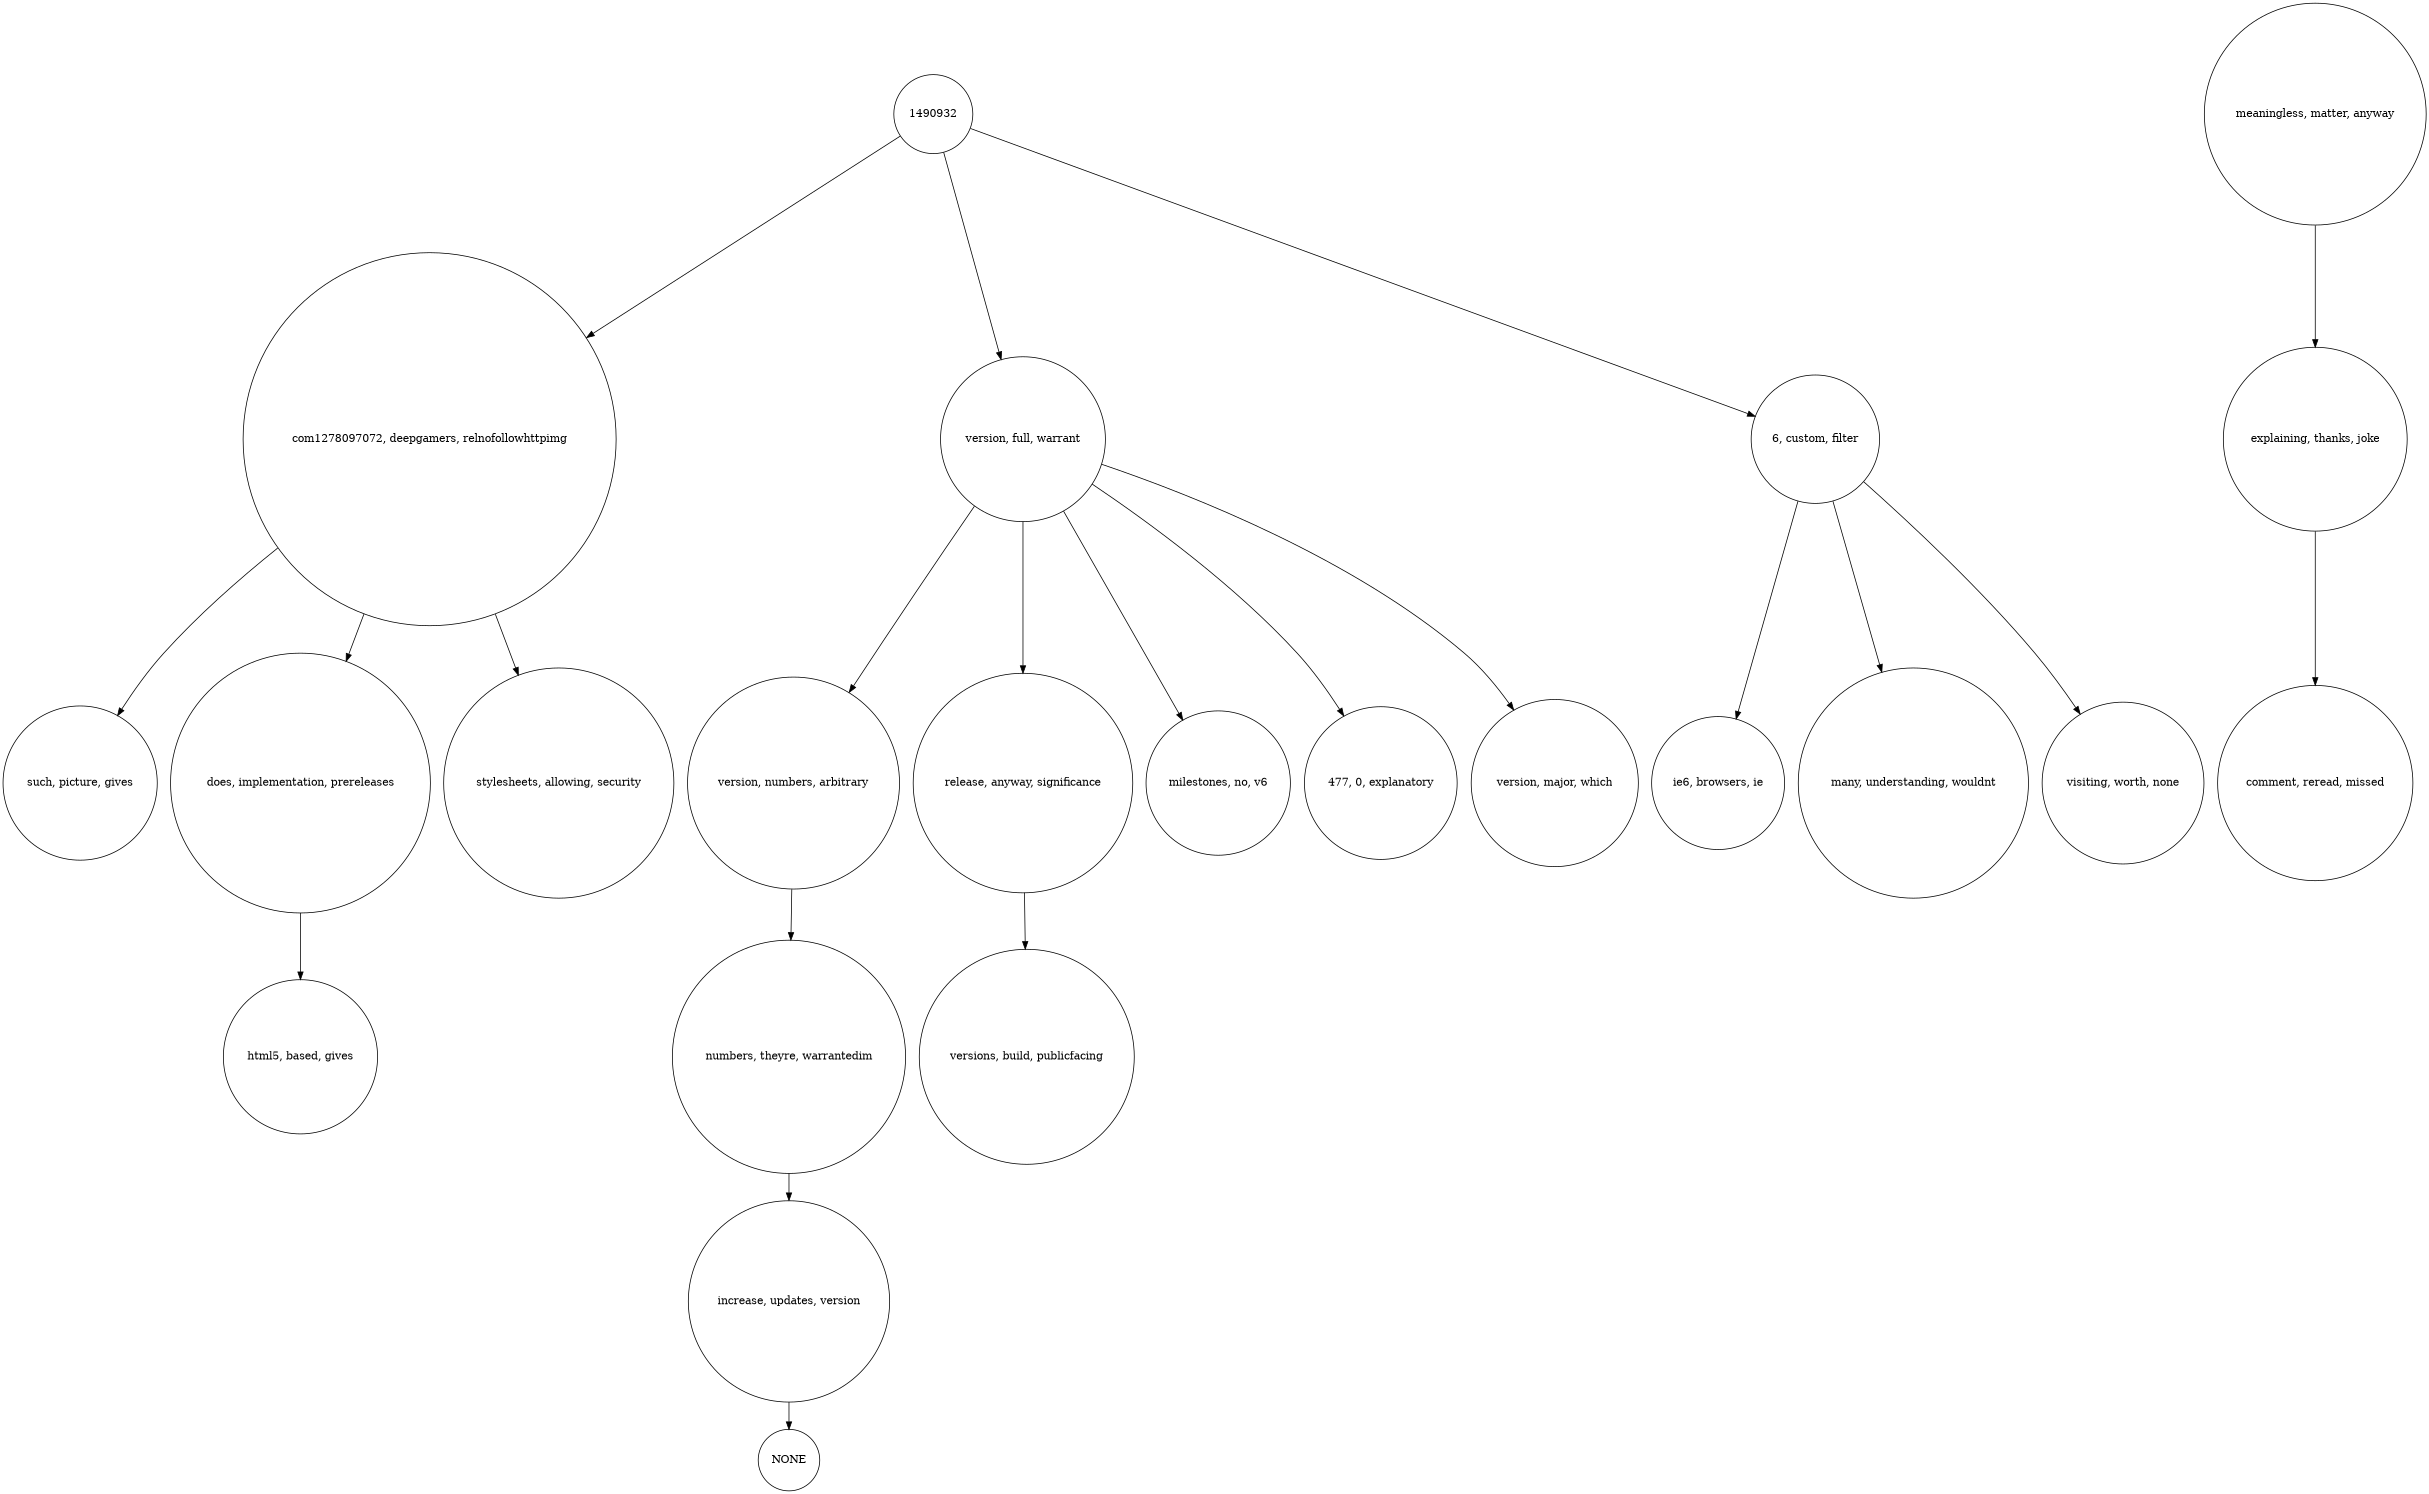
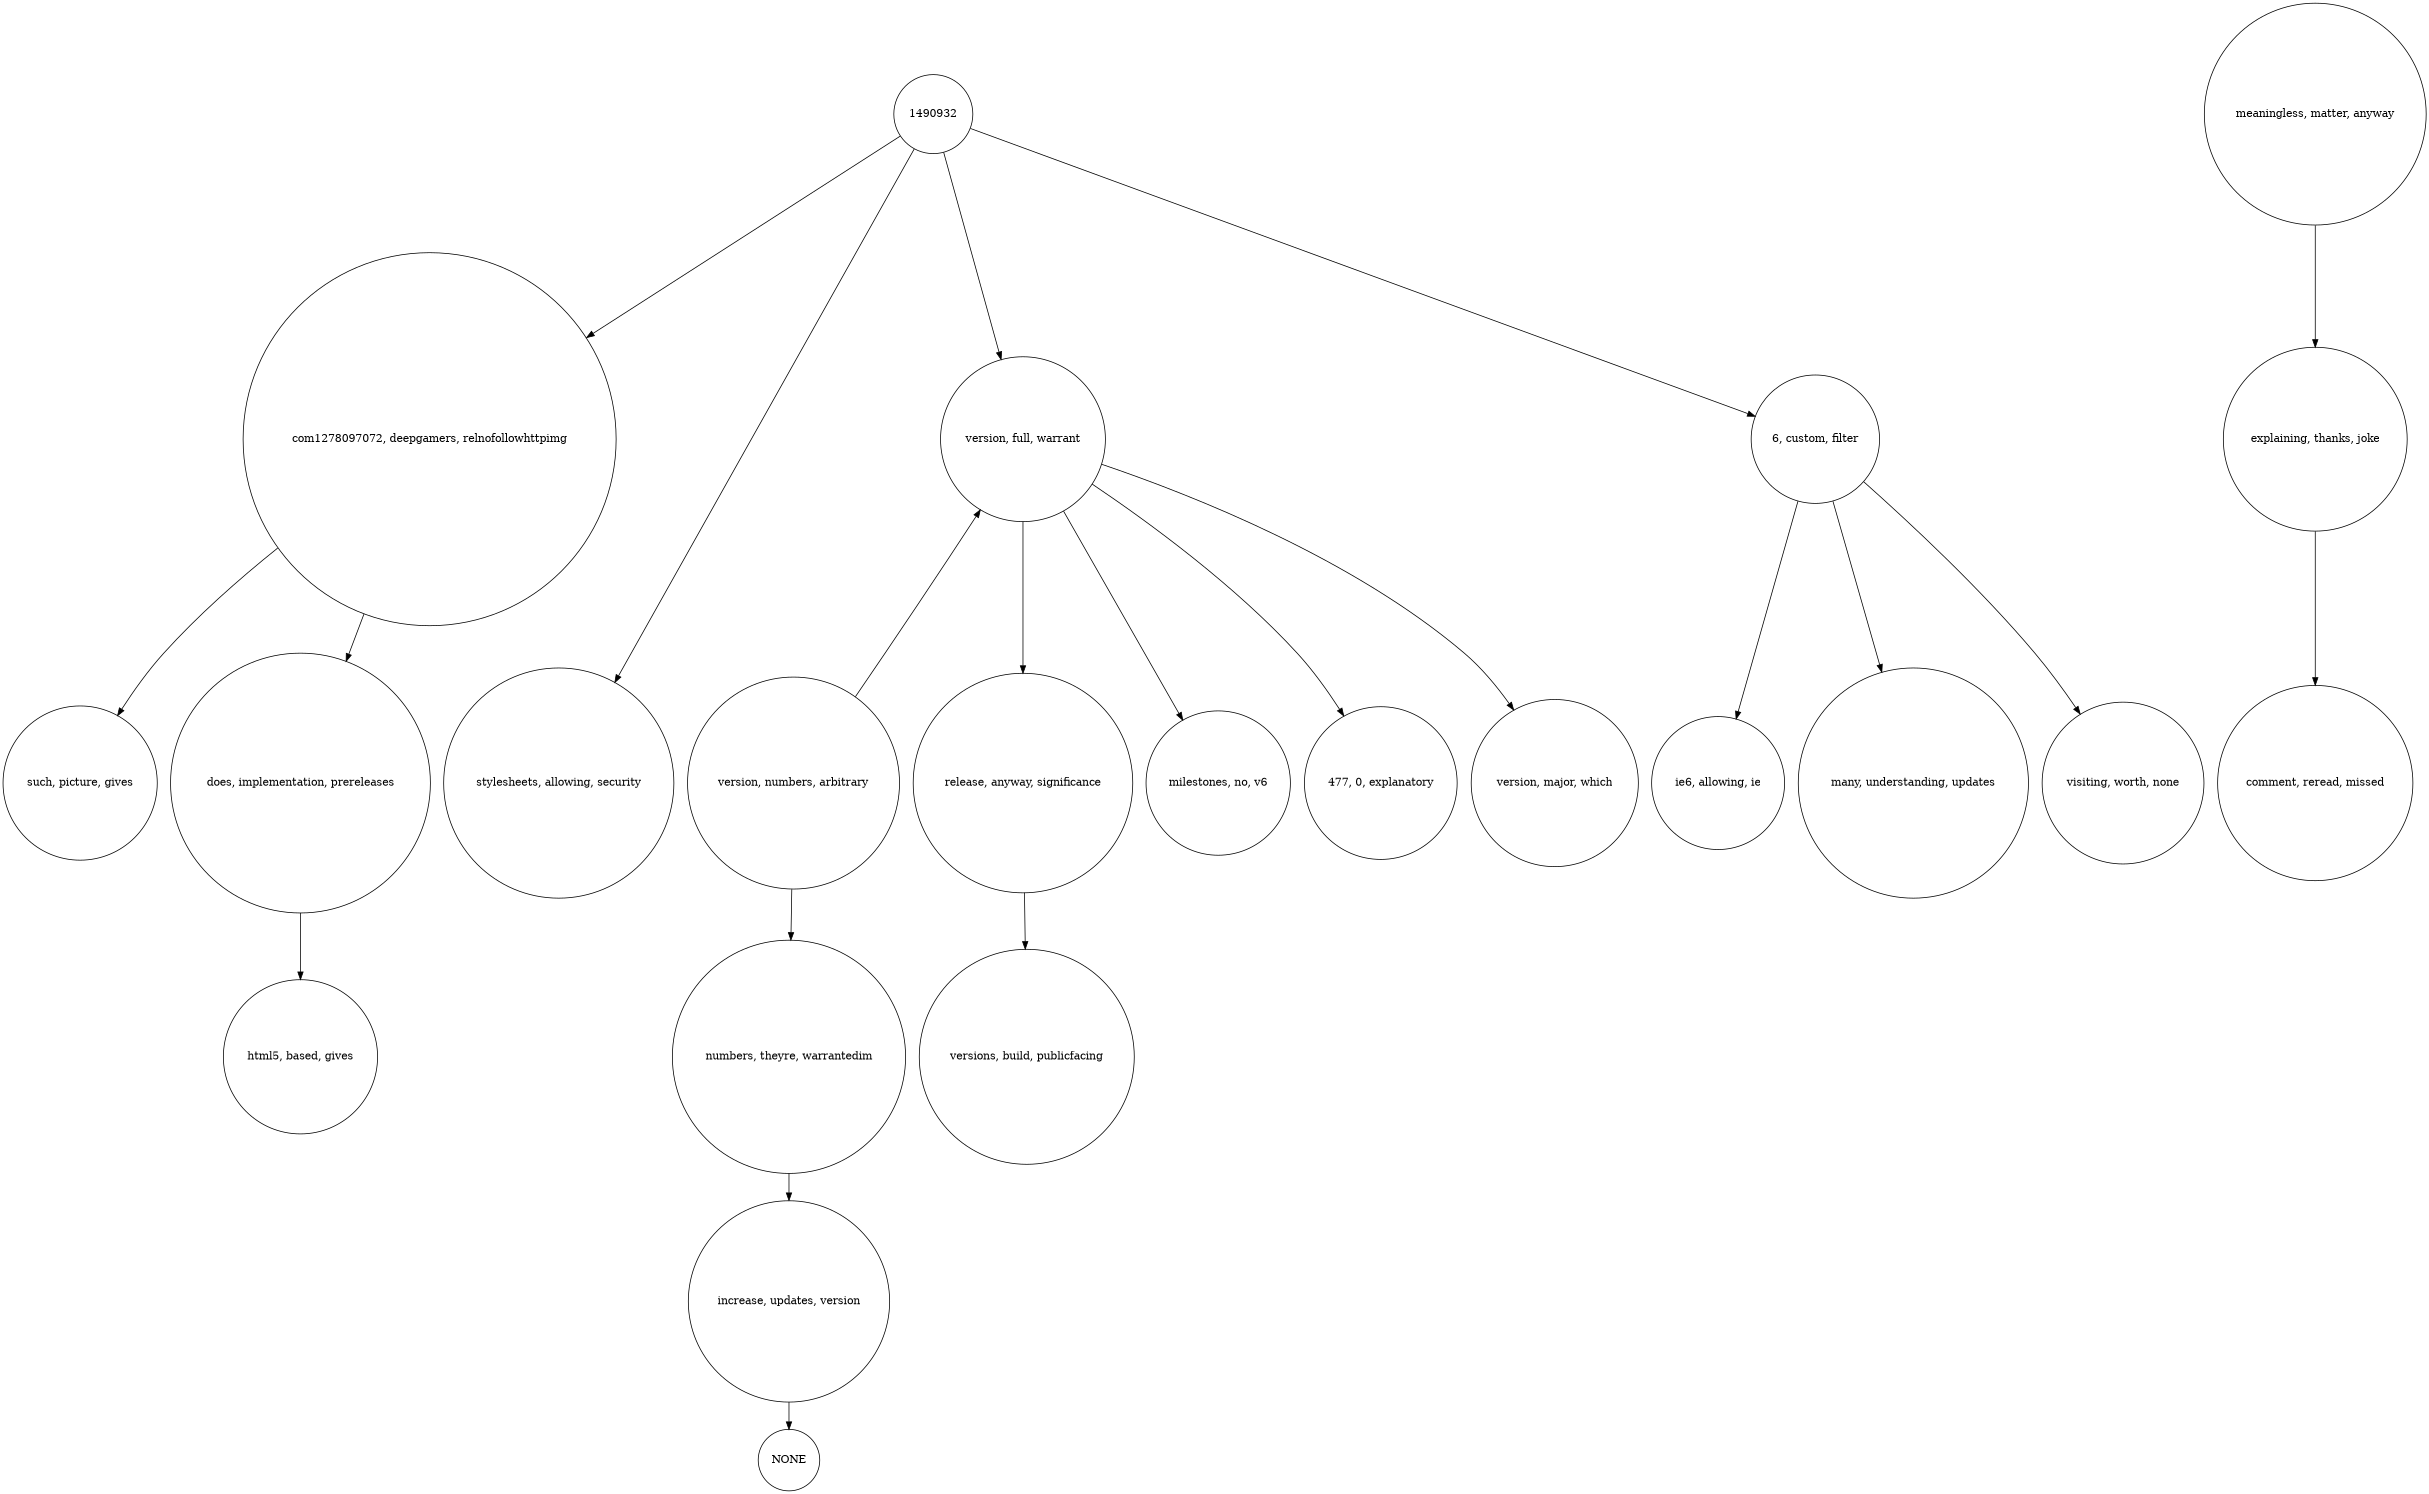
(914, 596) -> (916, 607)
(505, 641) -> (766, 412)
(1718, 783) -> (1718, 783)
(1913, 783) -> (1913, 783)
